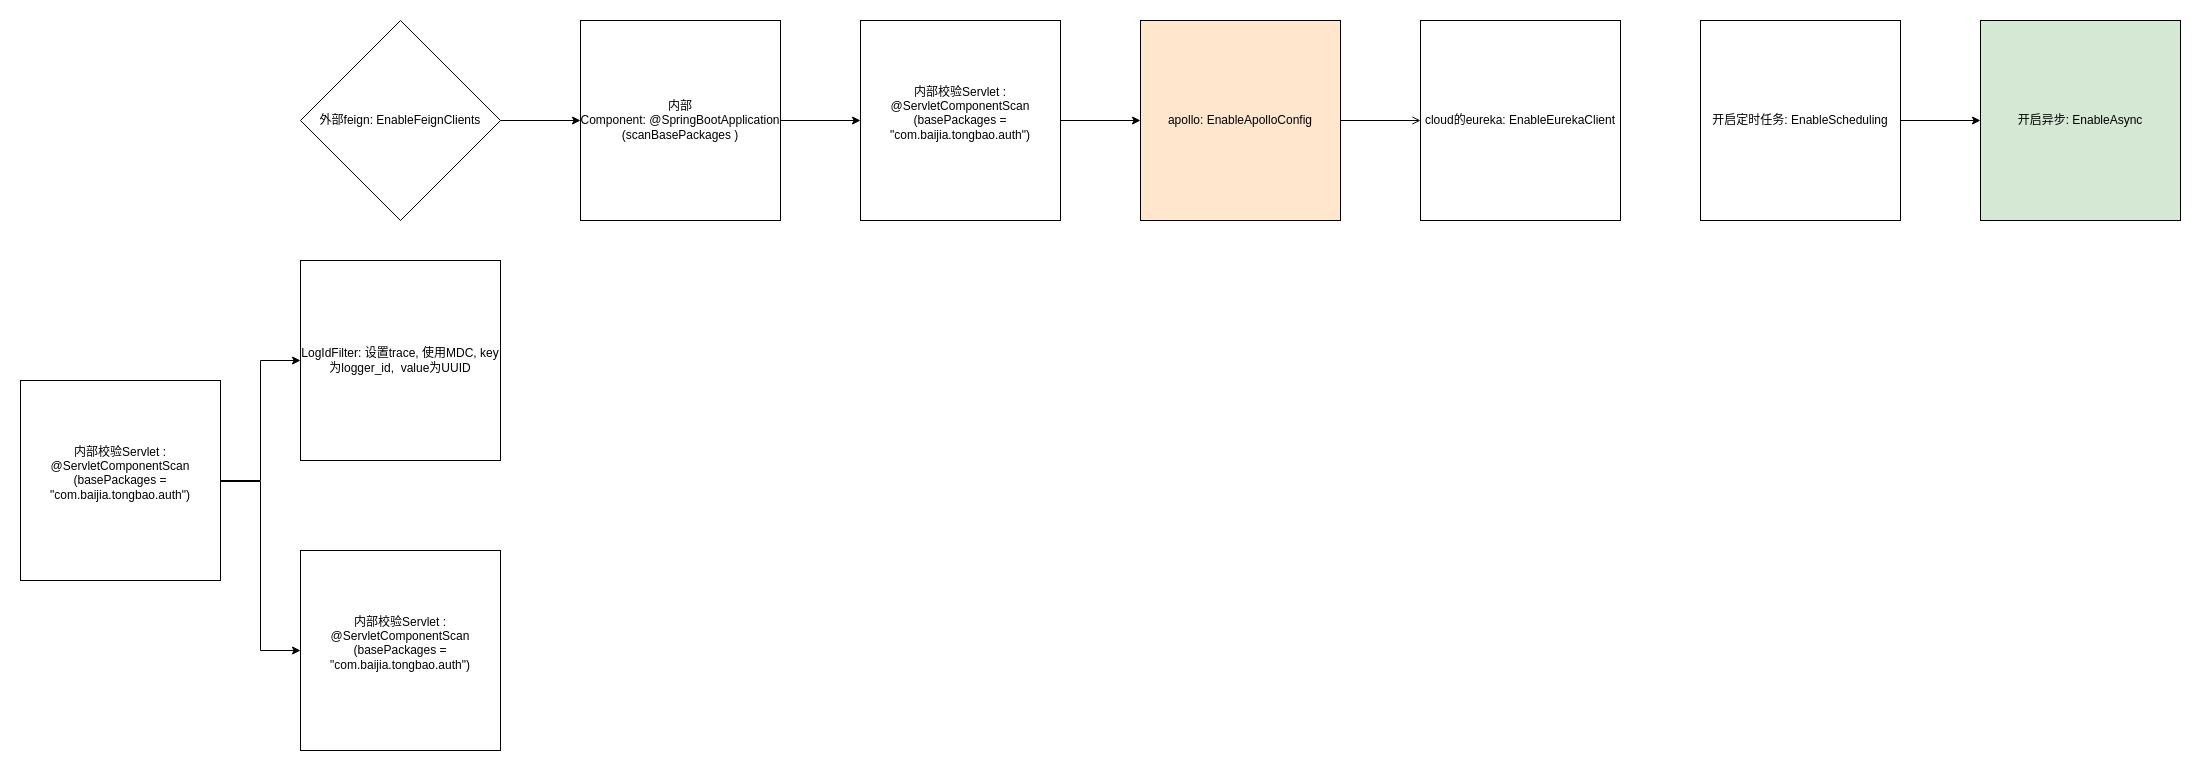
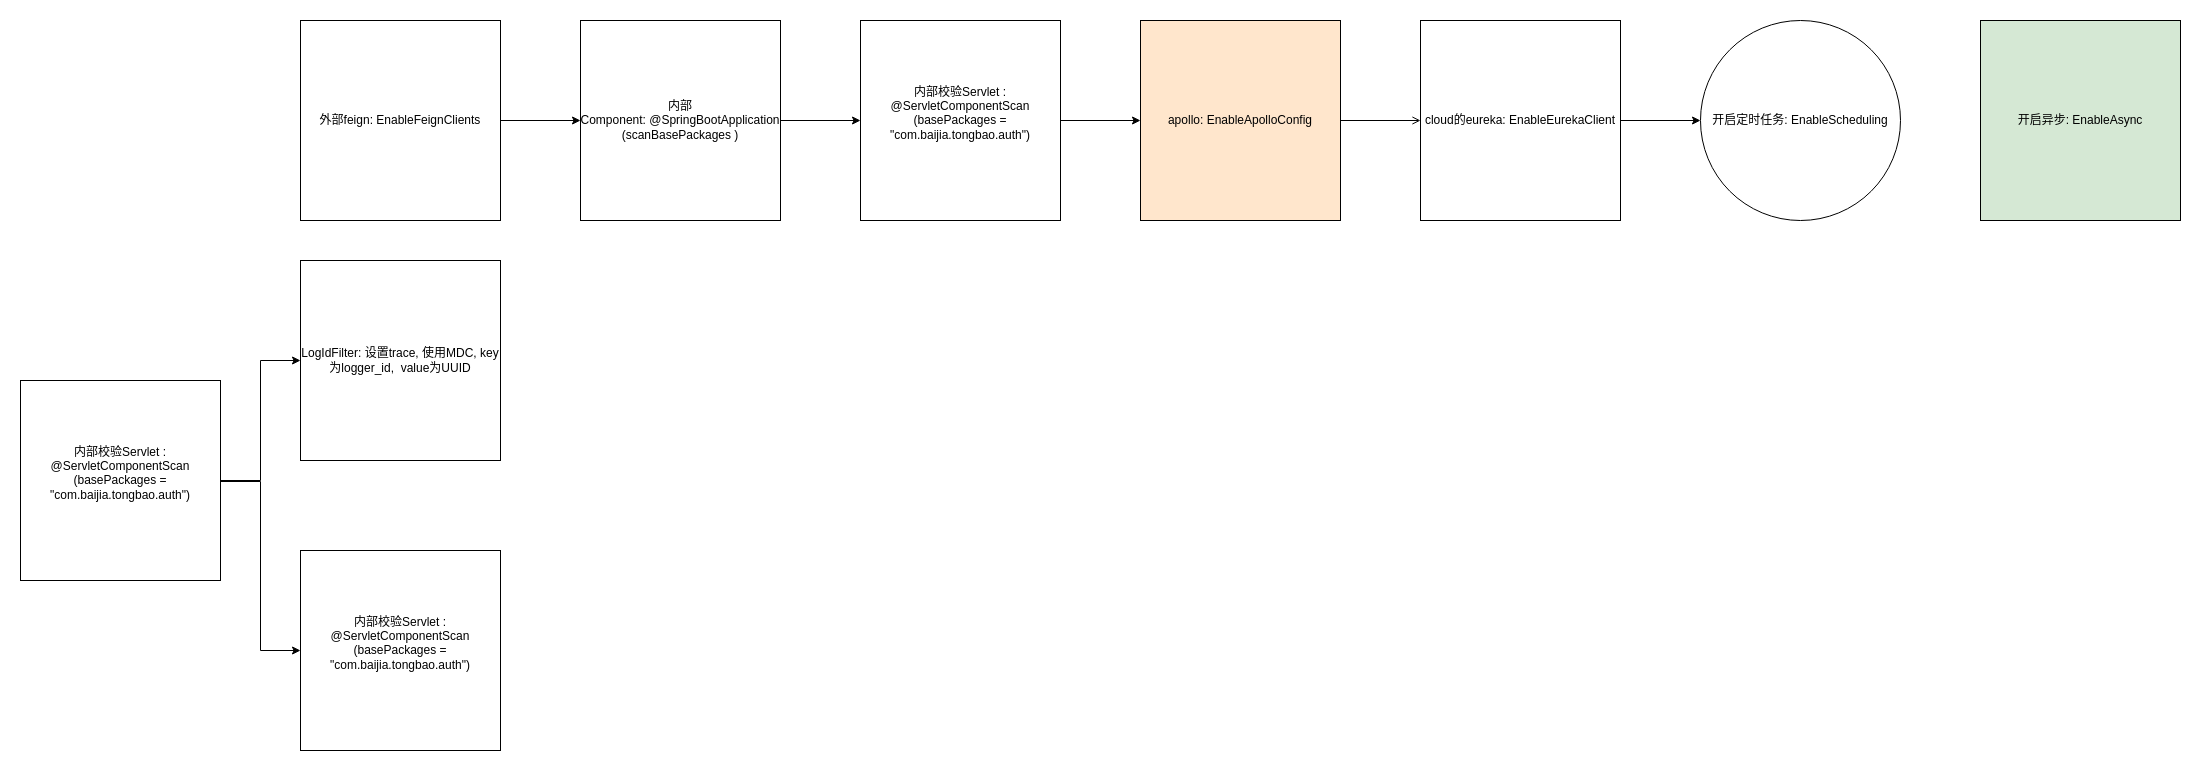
(401, 121) -> (401, 121)
none -> (1657, 121)
(1801, 121) -> (1801, 121)
(1937, 121) -> none
